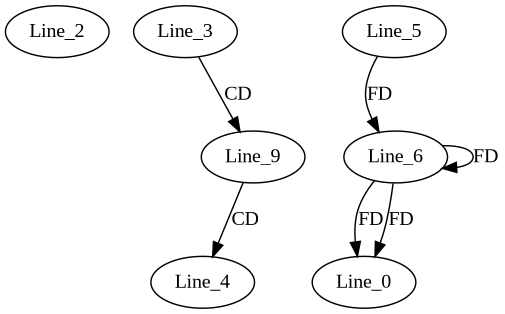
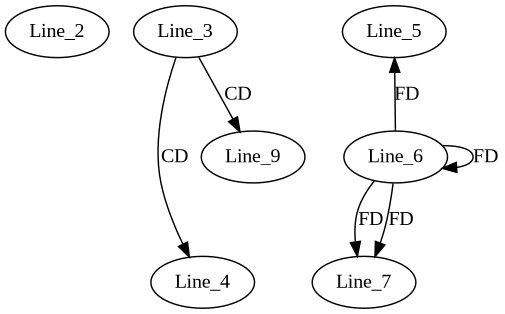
(366, 87) -> (395, 102)
(231, 213) -> (158, 152)
(364, 282) -> (364, 282)
